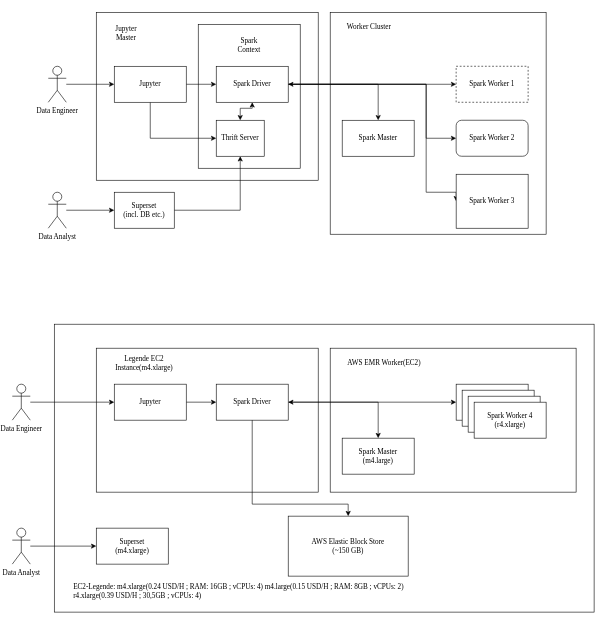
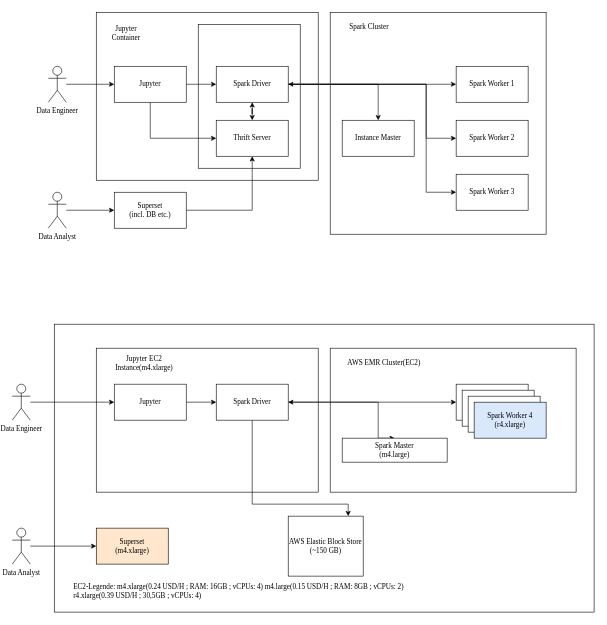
(369, 27) -> (369, 27)
(126, 33) -> (126, 33)
(249, 45) -> none
(492, 84) -> (492, 84)
(240, 138) -> (252, 138)
(378, 138) -> (378, 138)
(492, 138) -> (492, 138)
(492, 201) -> (492, 192)
(144, 210) -> (150, 210)
(144, 363) -> (144, 363)
(384, 363) -> (384, 363)
(510, 420) -> (510, 420)
(378, 456) -> (395, 450)
(132, 546) -> (132, 546)
(348, 546) -> (326, 546)
